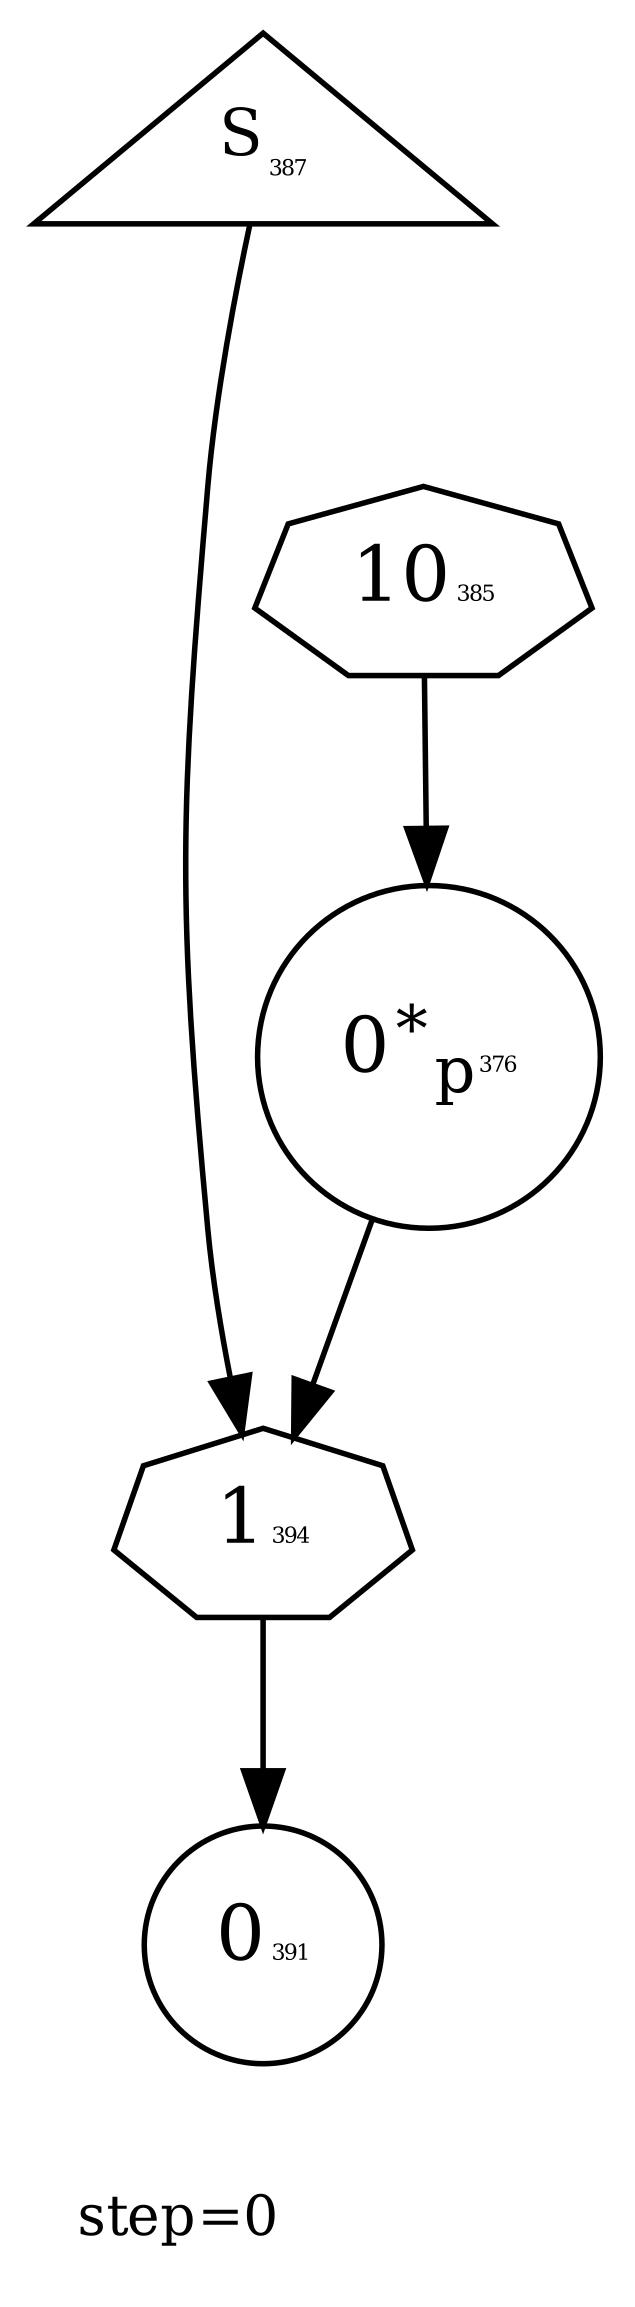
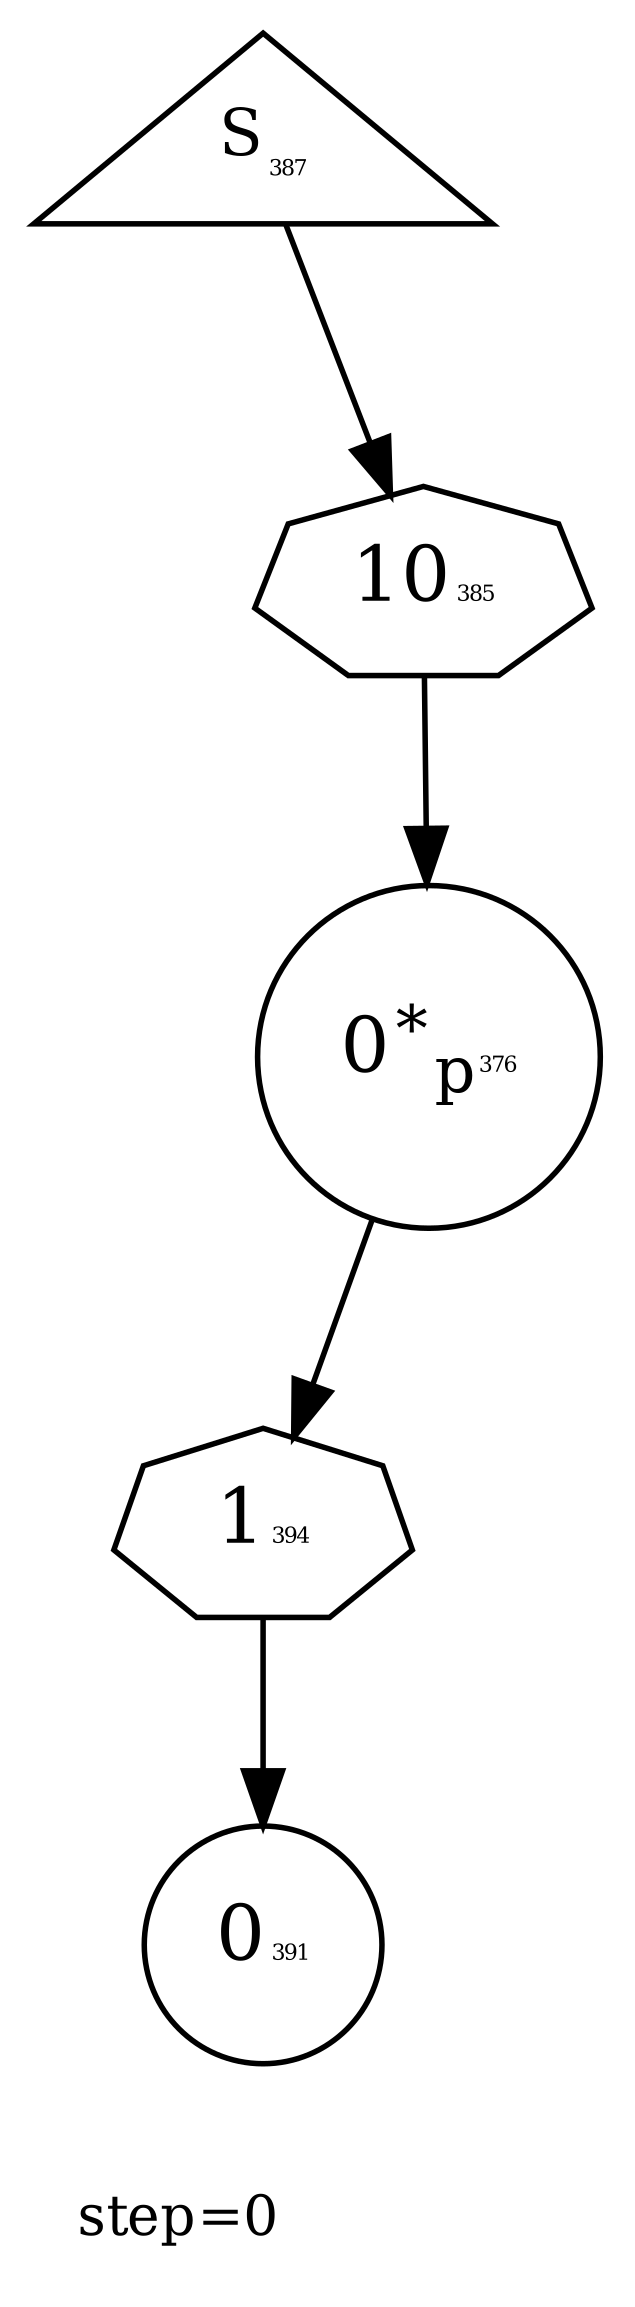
(187, 801) -> (328, 334)
